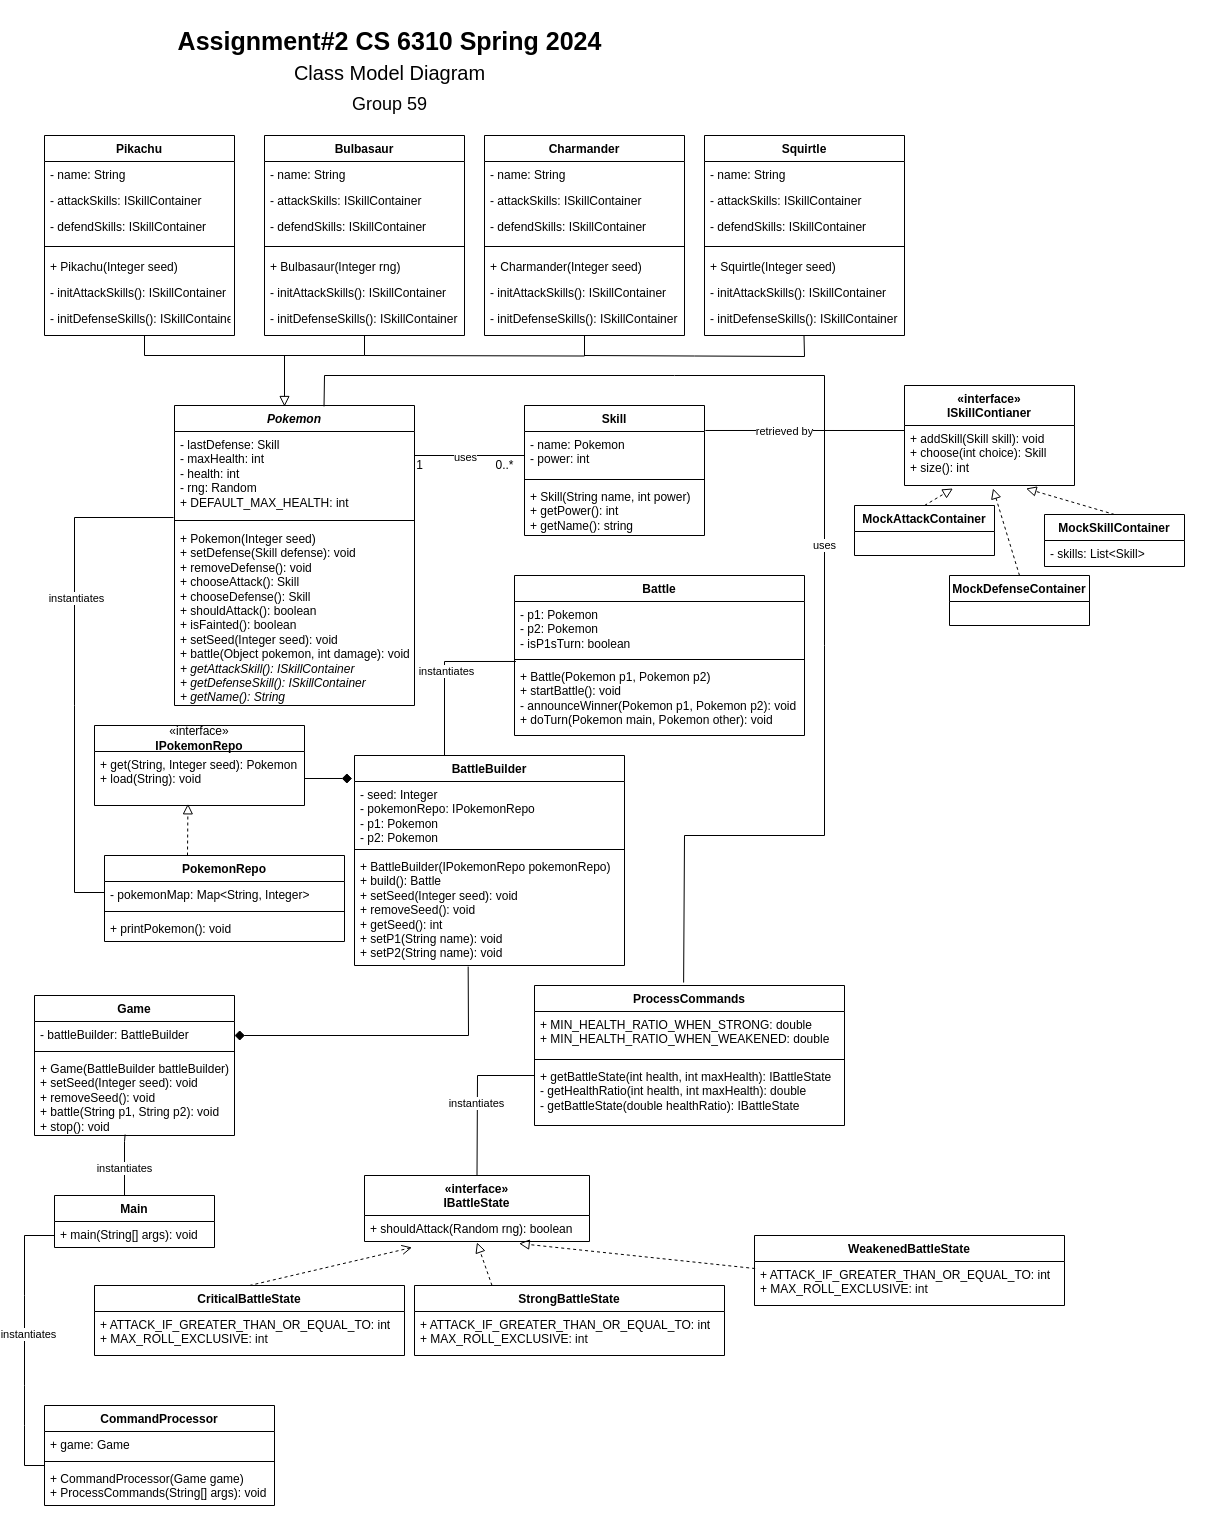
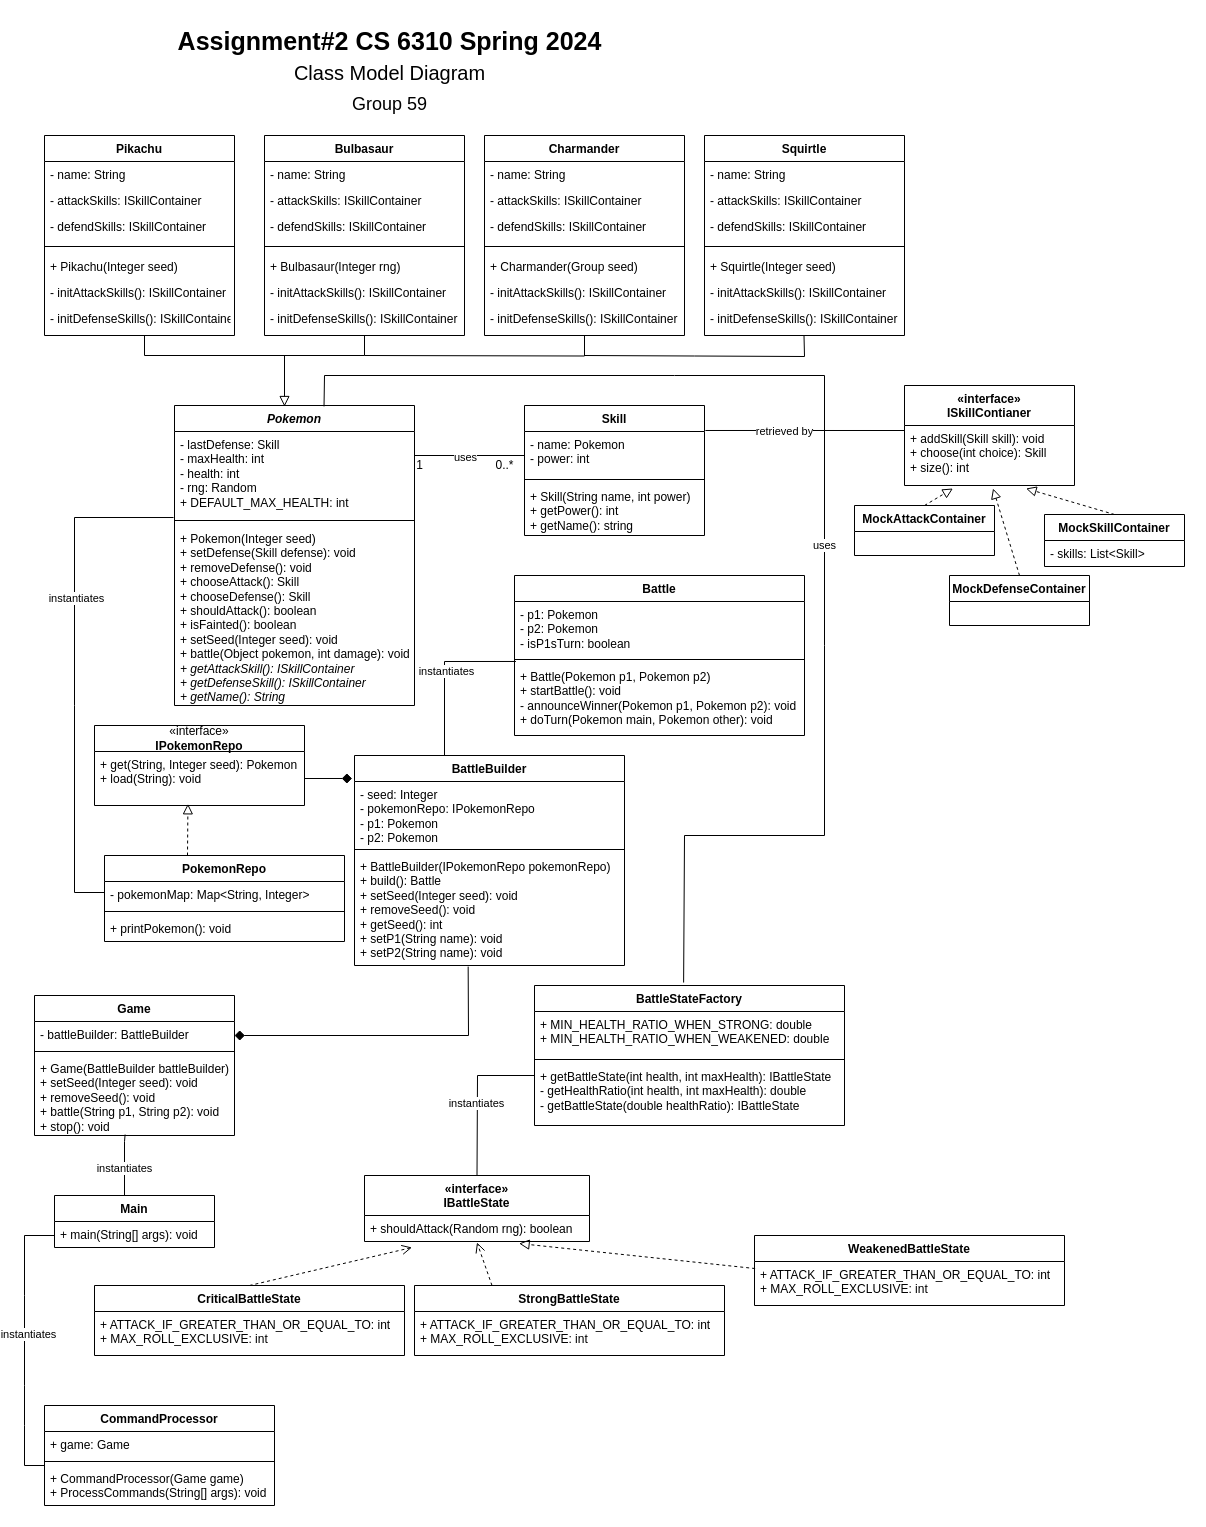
(574, 267) -> (568, 267)
(690, 1000) -> (690, 1000)
(481, 1253) -> (480, 1250)
